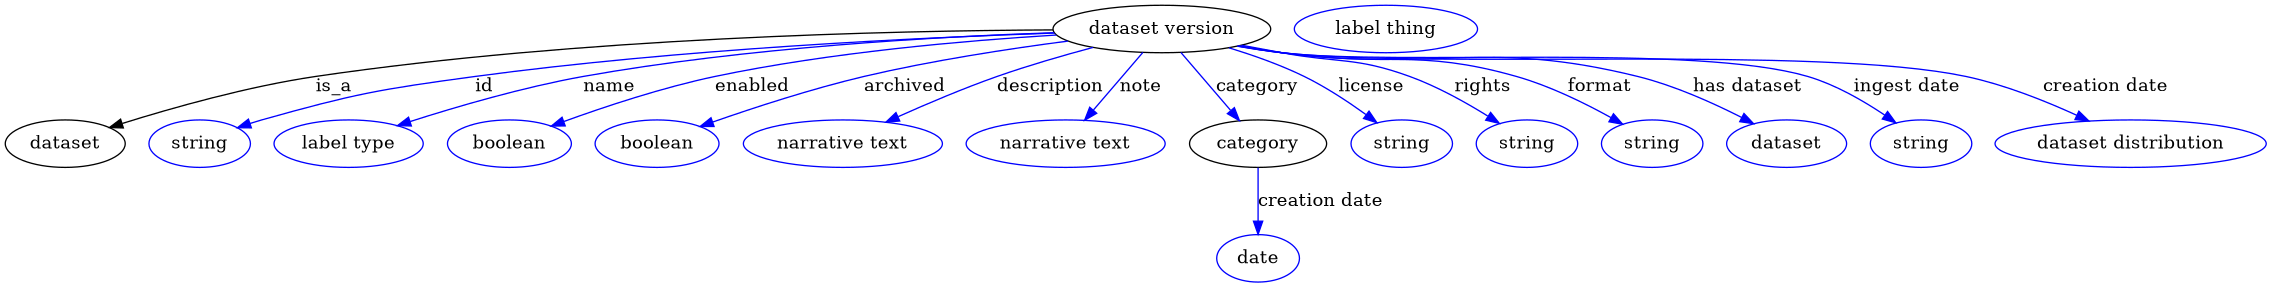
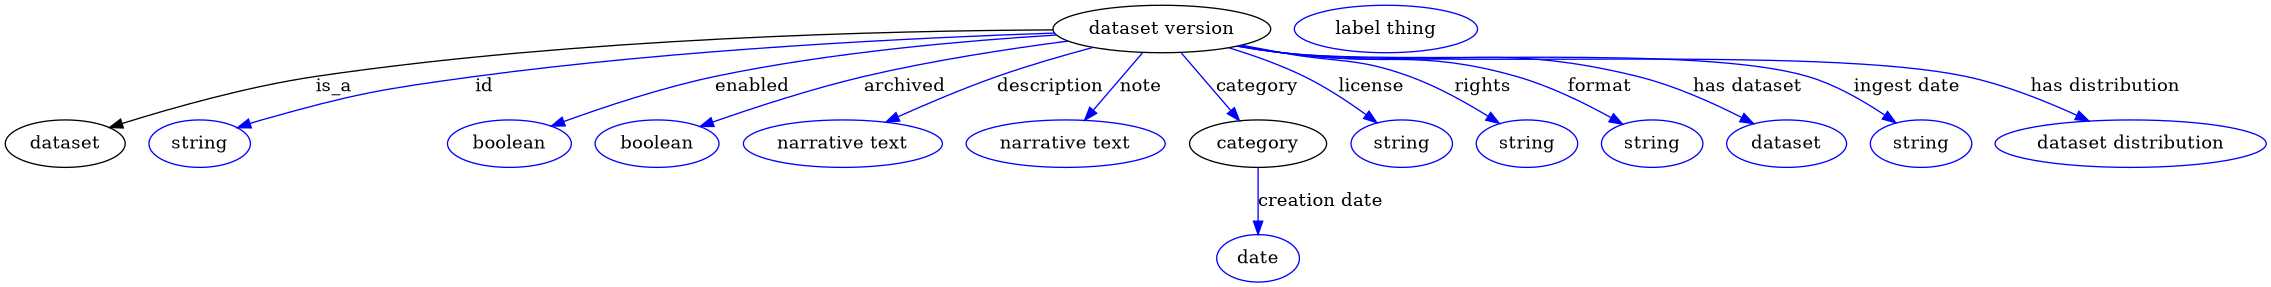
(2106, 86) -> (2106, 86)
(349, 144) -> none
